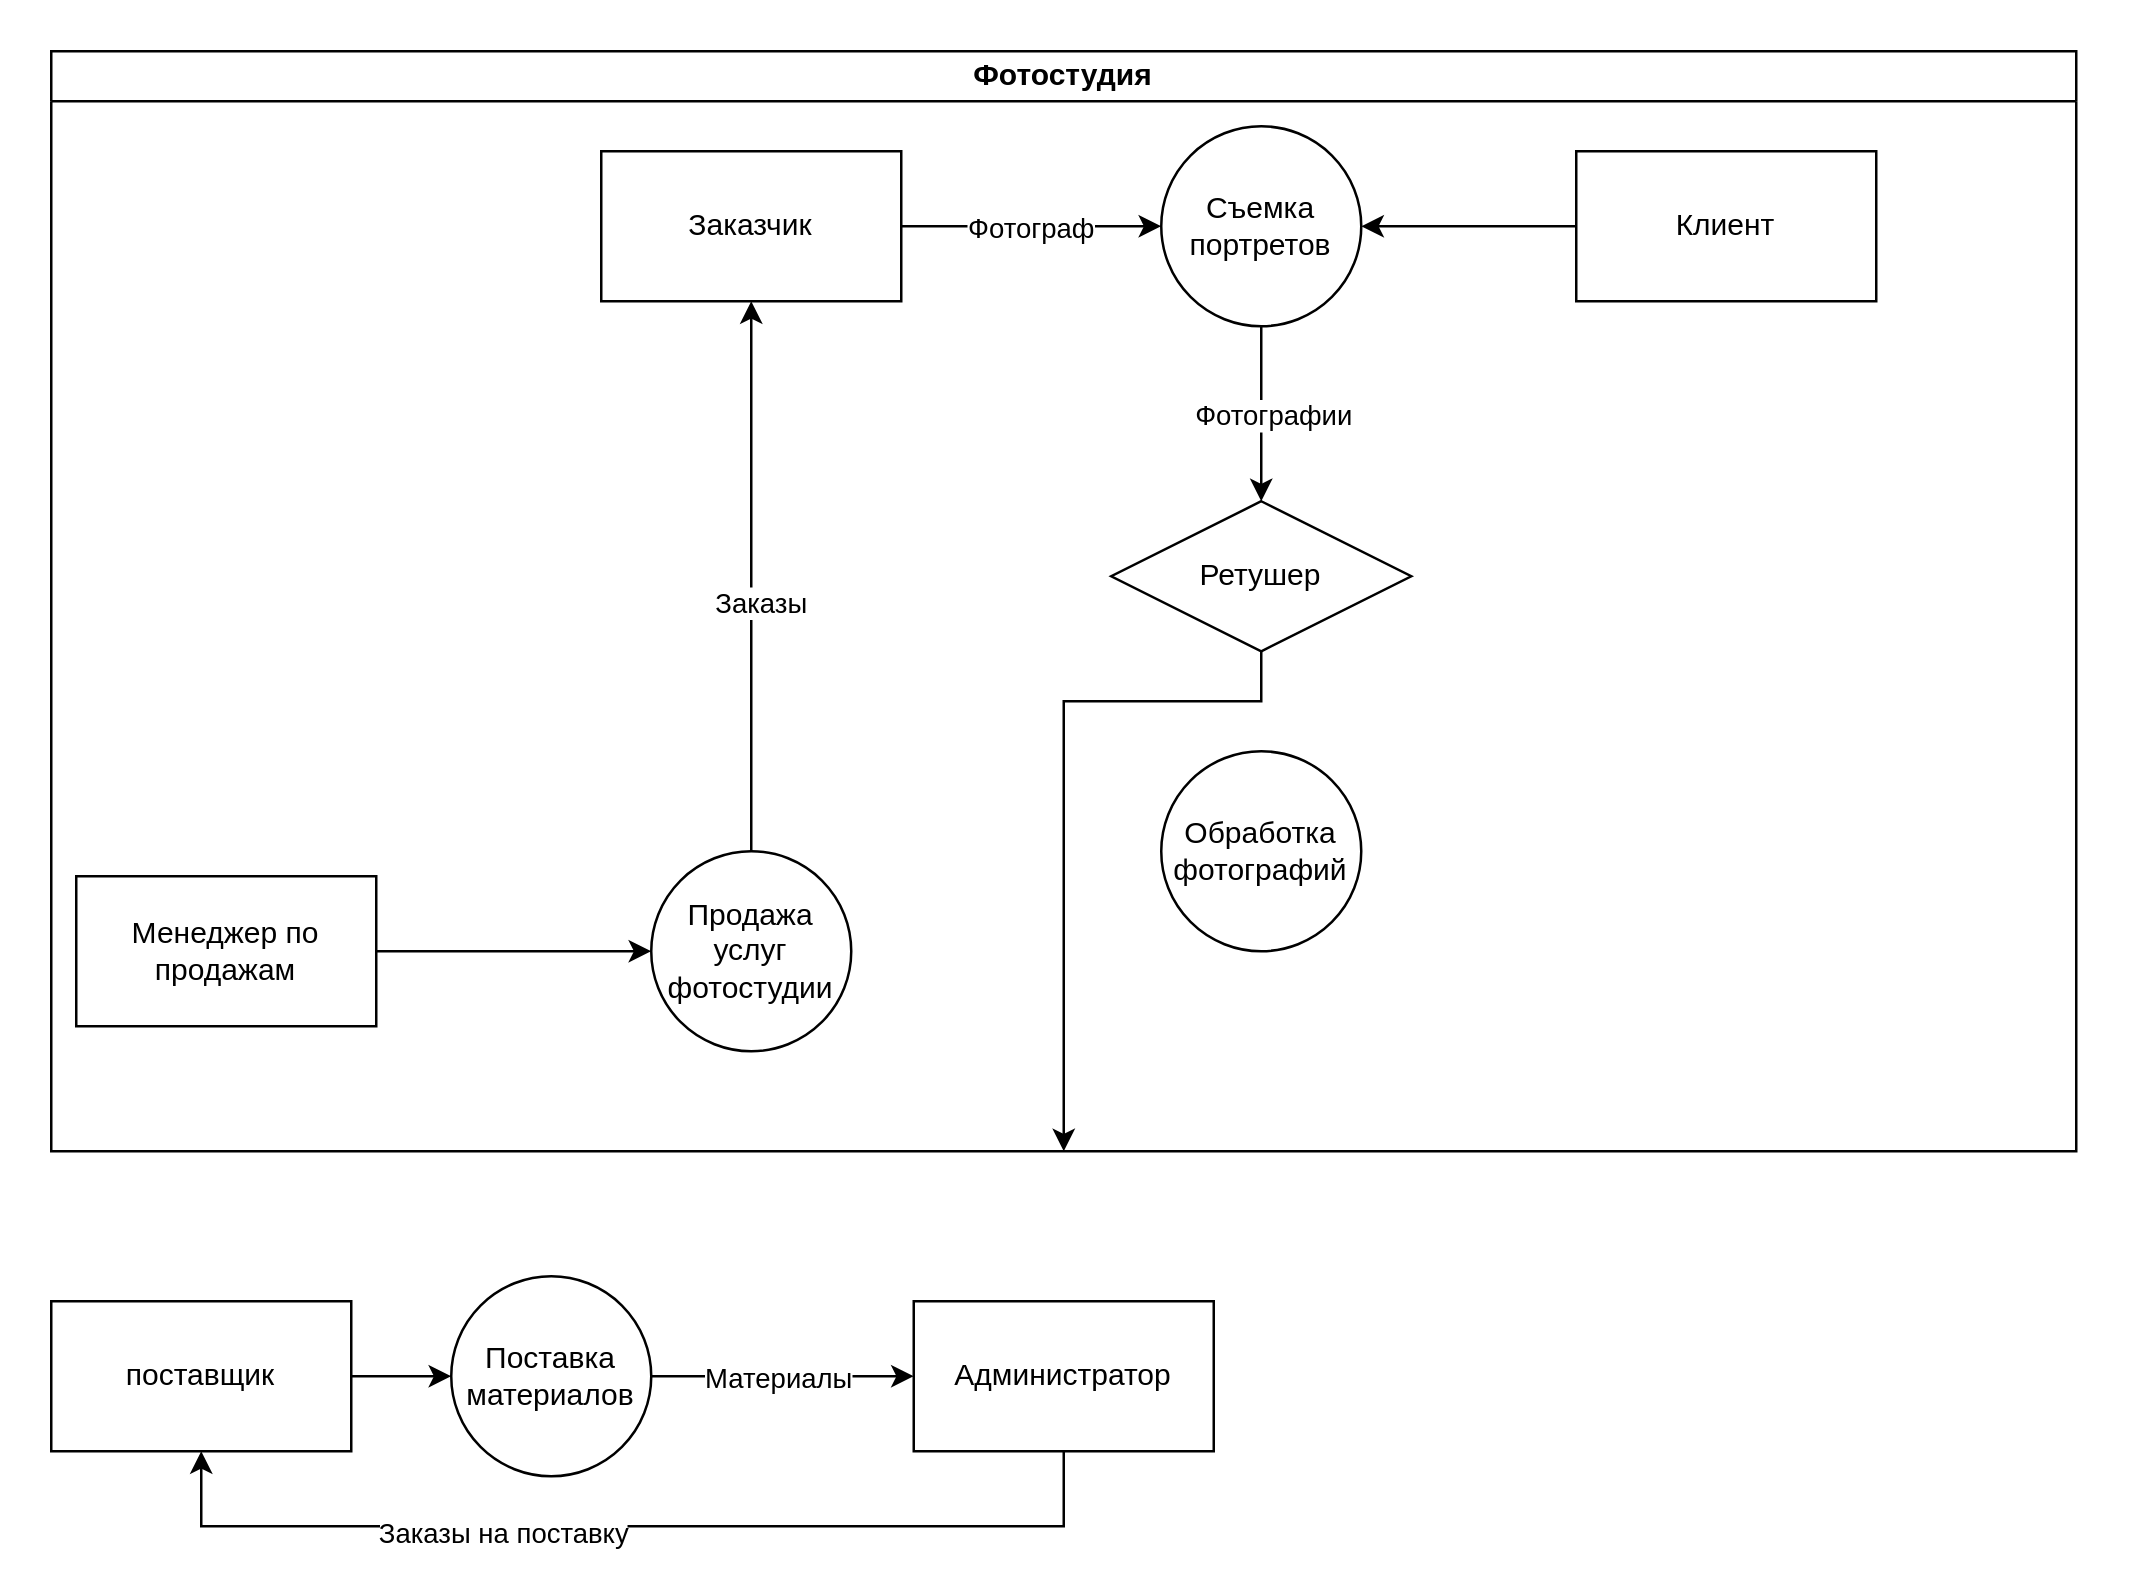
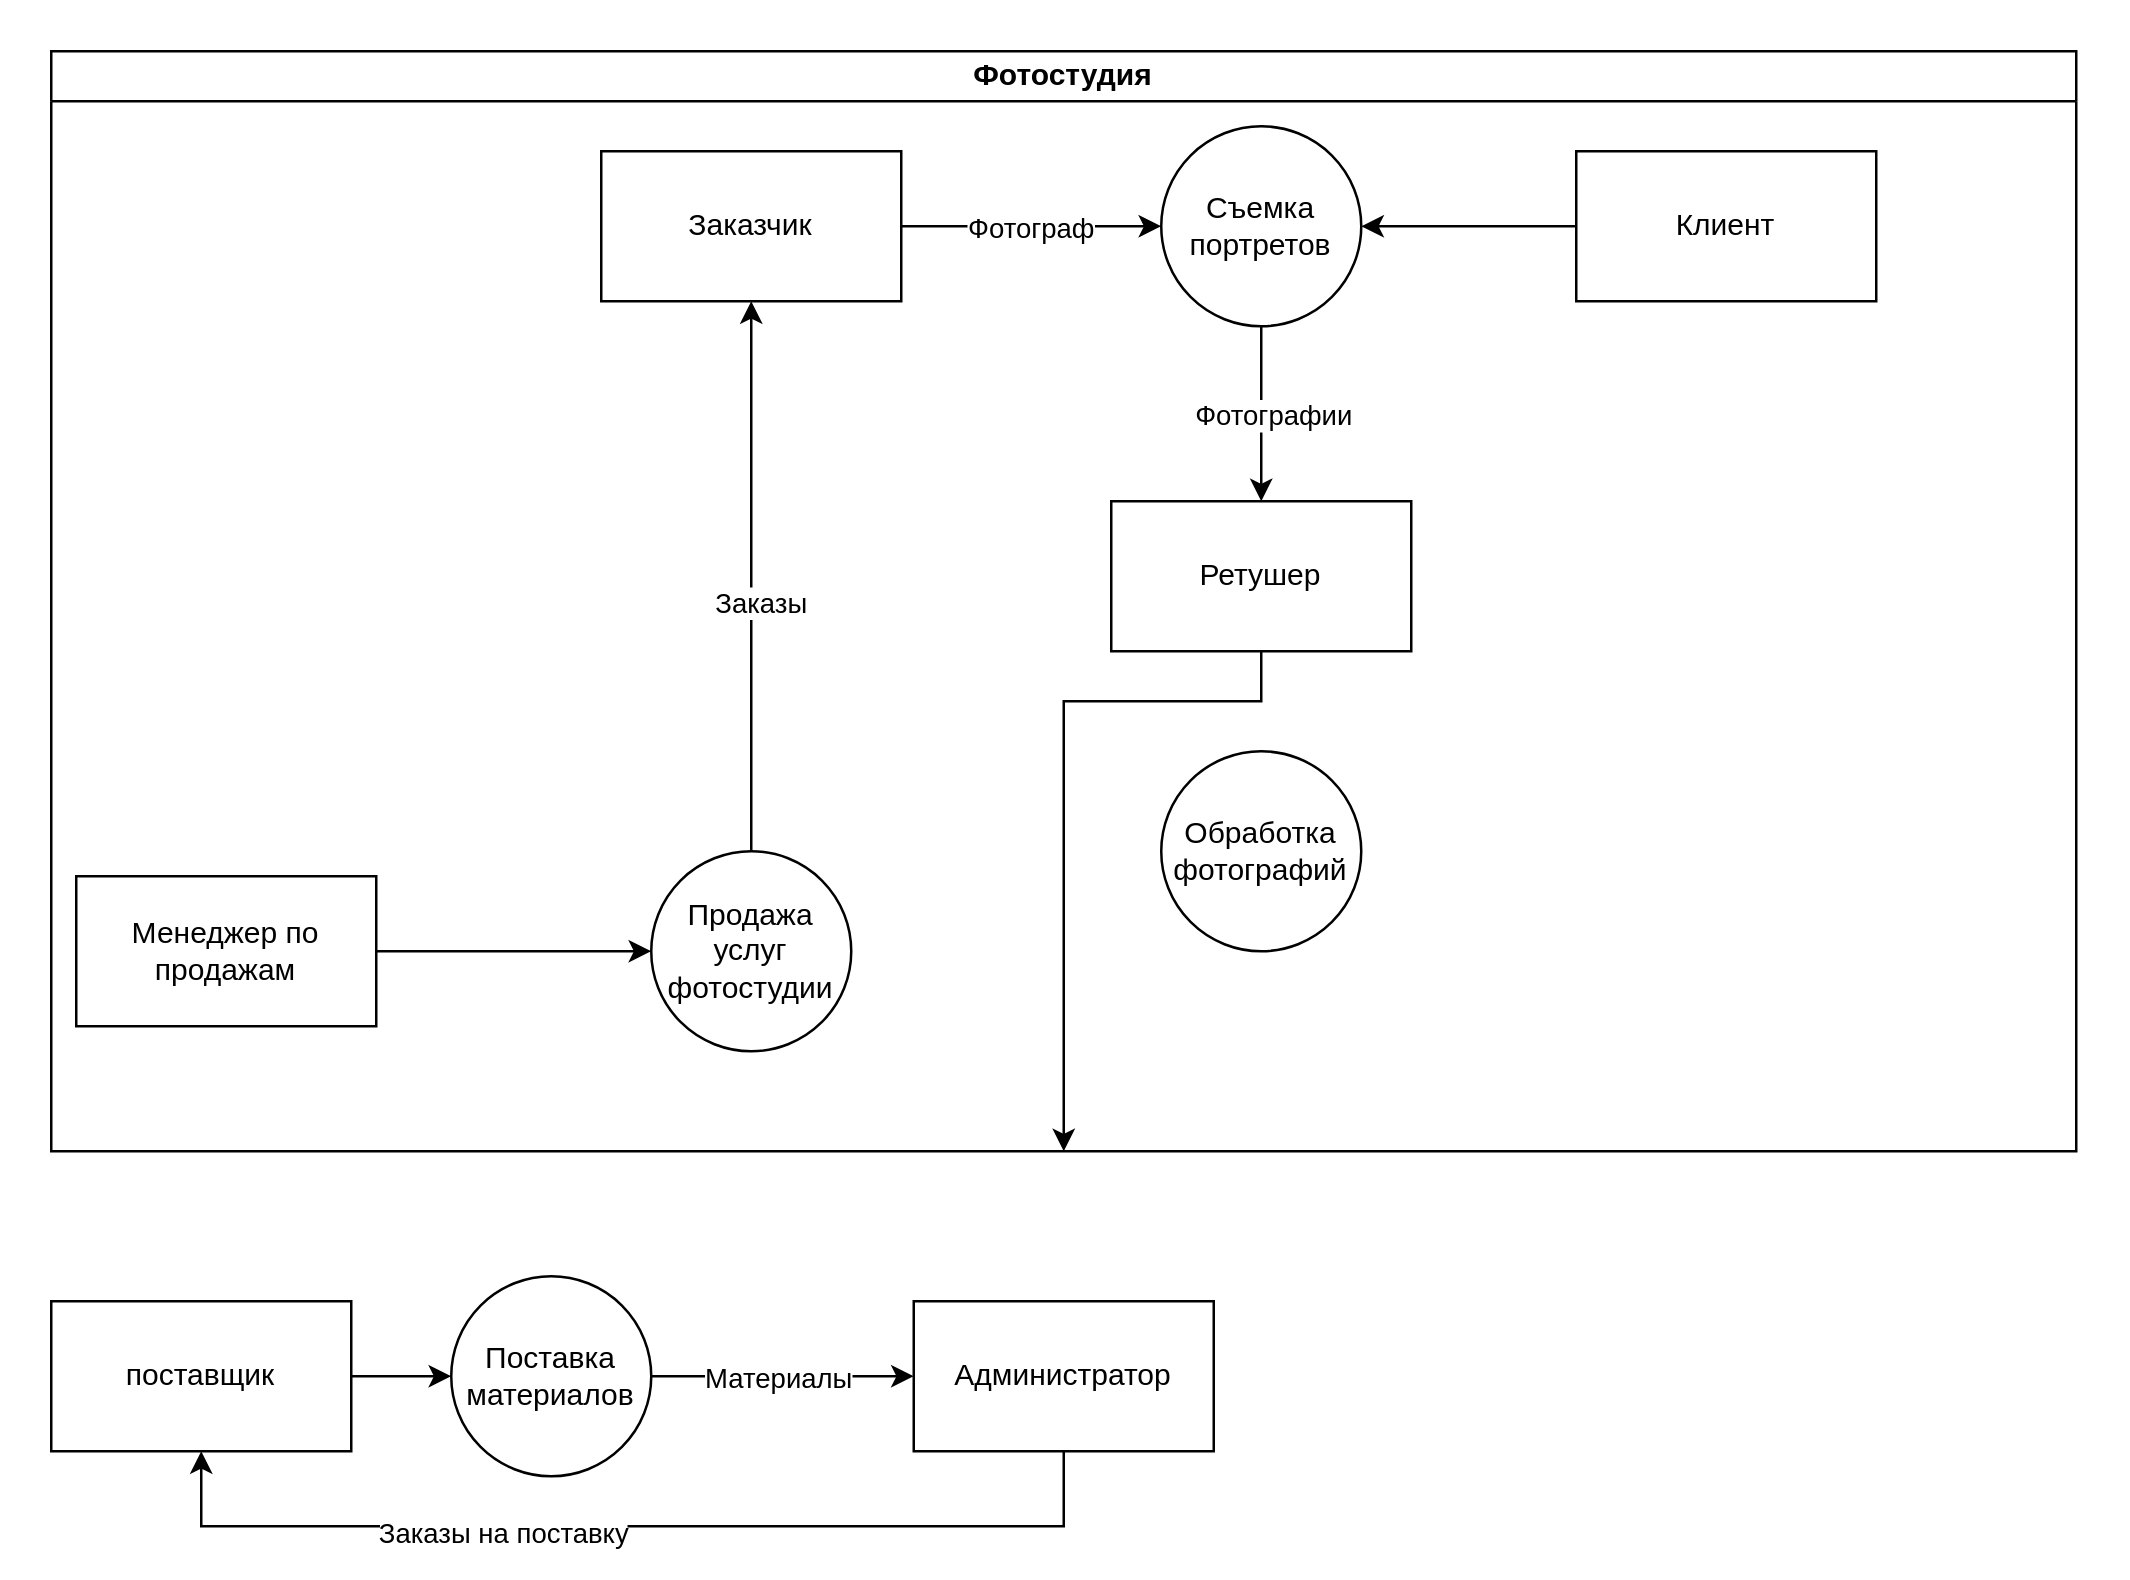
(1261, 576) -> (1261, 576)
